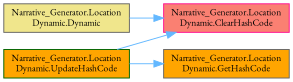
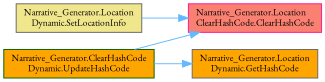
(67, 18) -> (79, 18)
(226, 18) -> (255, 18)
(67, 64) -> (79, 64)
